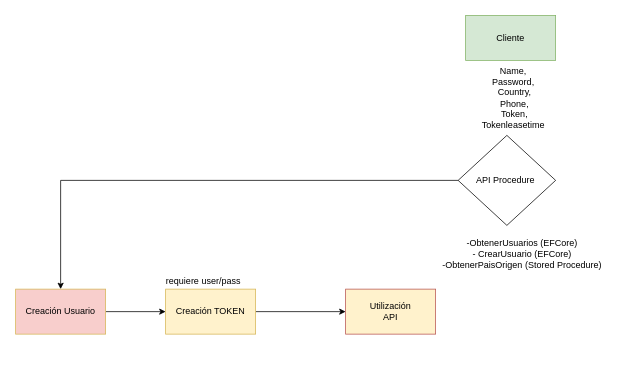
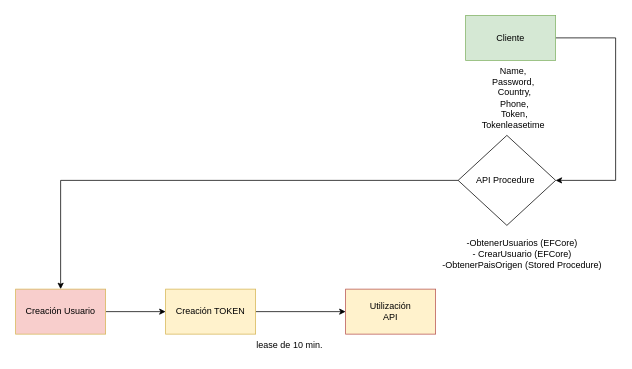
none -> (615, 135)
(203, 282) -> none
none -> (289, 345)
